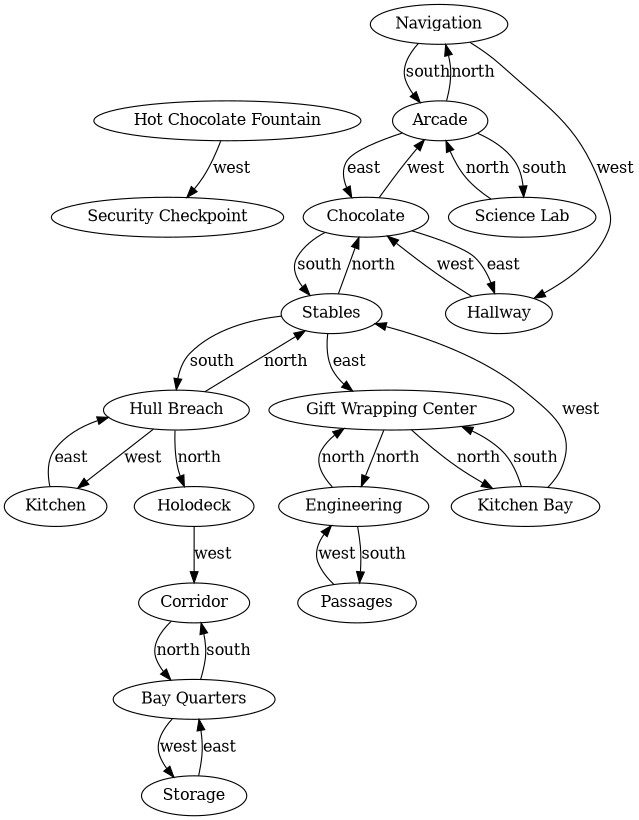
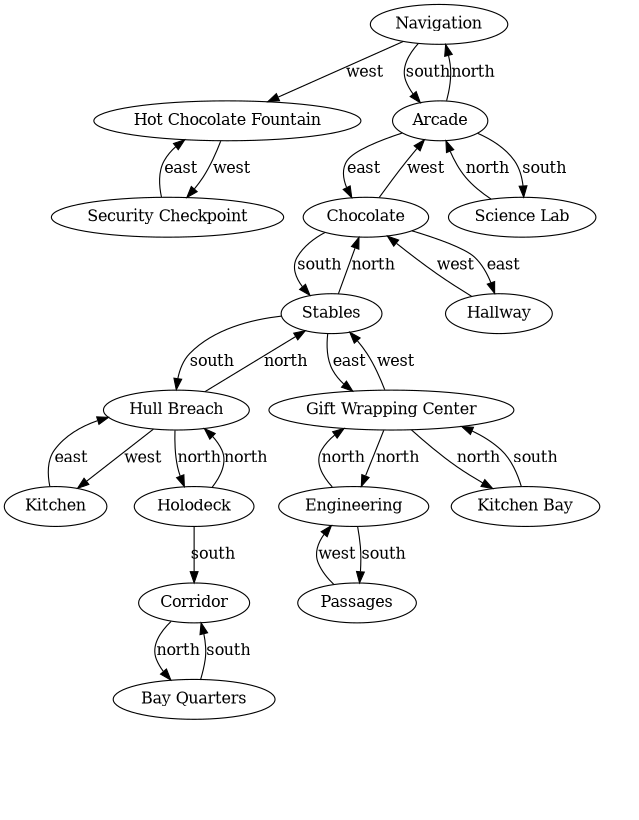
(589, 159) -> (341, 69)
none -> (161, 169)
(510, 380) -> (373, 364)
none -> (224, 462)
(213, 555) -> (213, 555)
(194, 796) -> none
